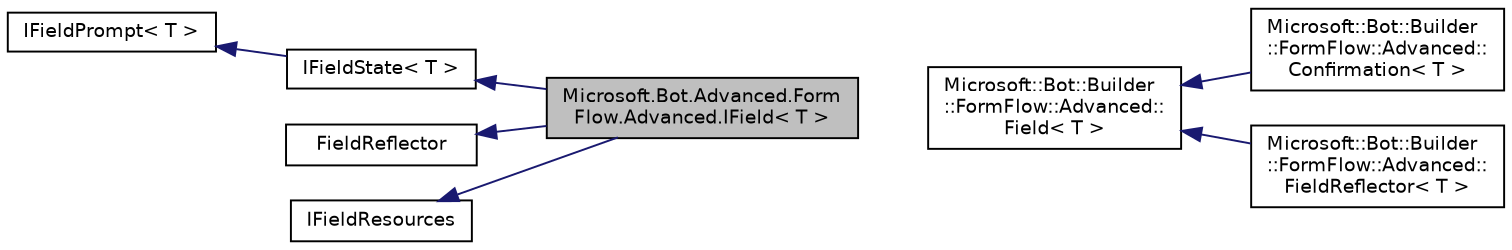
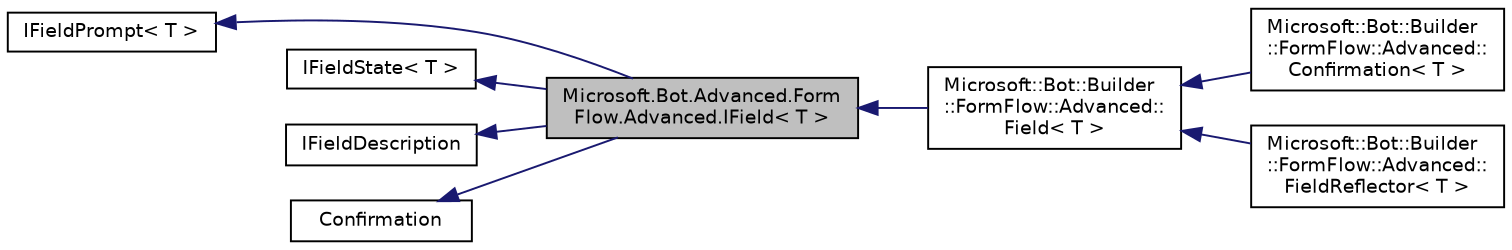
(261, 53) -> (438, 27)
none -> (903, 108)
(381, 145) -> (381, 145)
(381, 221) -> (381, 221)
